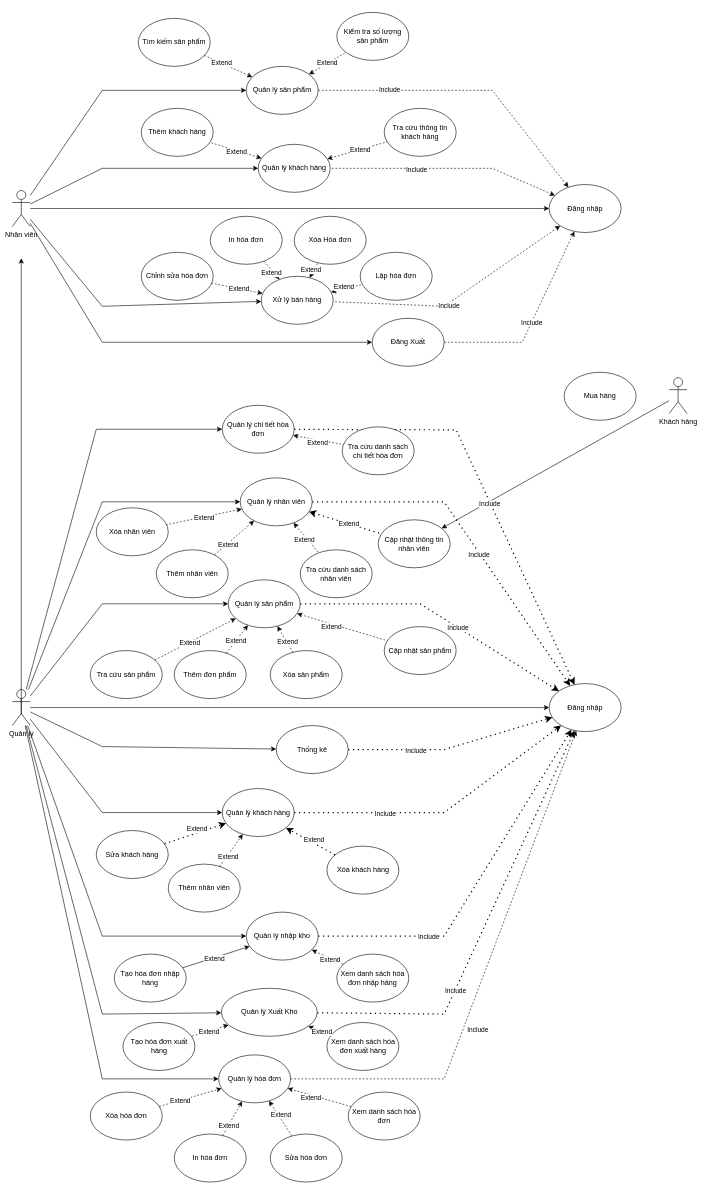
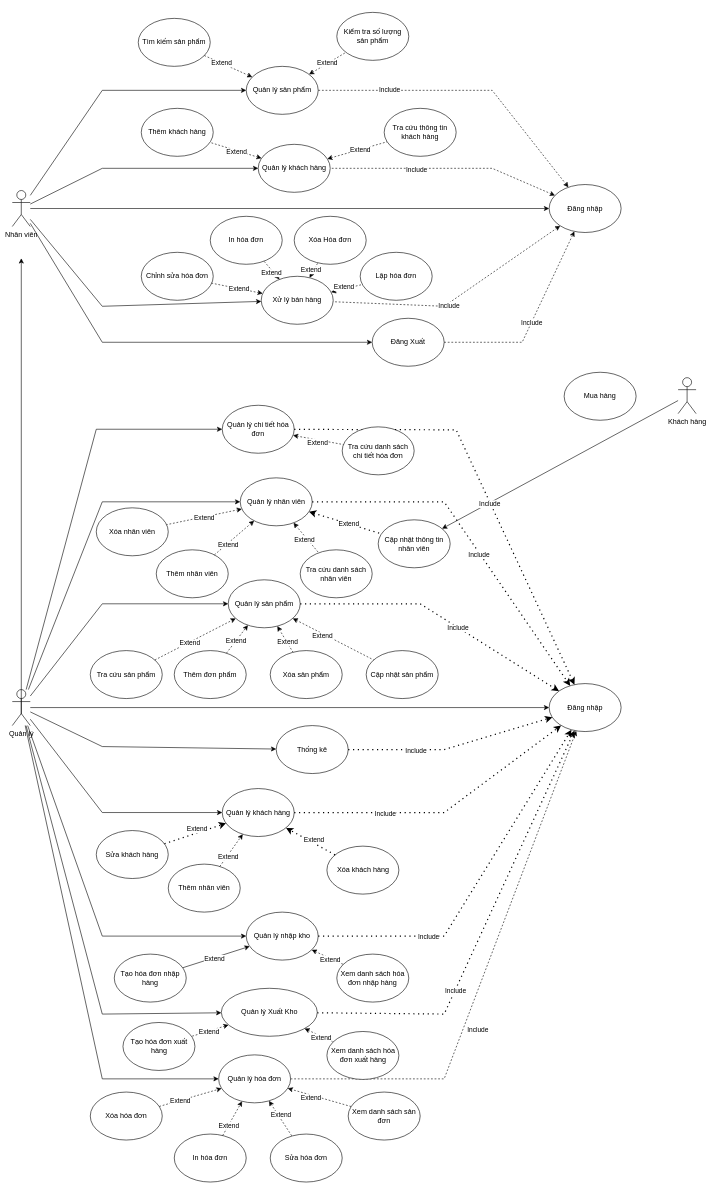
(678, 396) -> (687, 396)
(420, 651) -> (402, 675)
(363, 1047) -> (363, 1056)
(384, 1116) -> (384, 1116)
